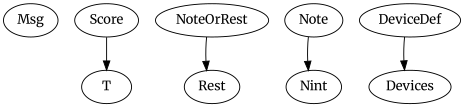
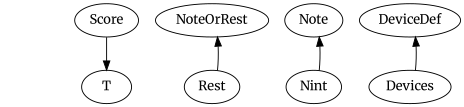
(31, 20) -> none
(206, 49) -> (218, 58)
(308, 49) -> (320, 58)
(404, 49) -> (416, 58)
